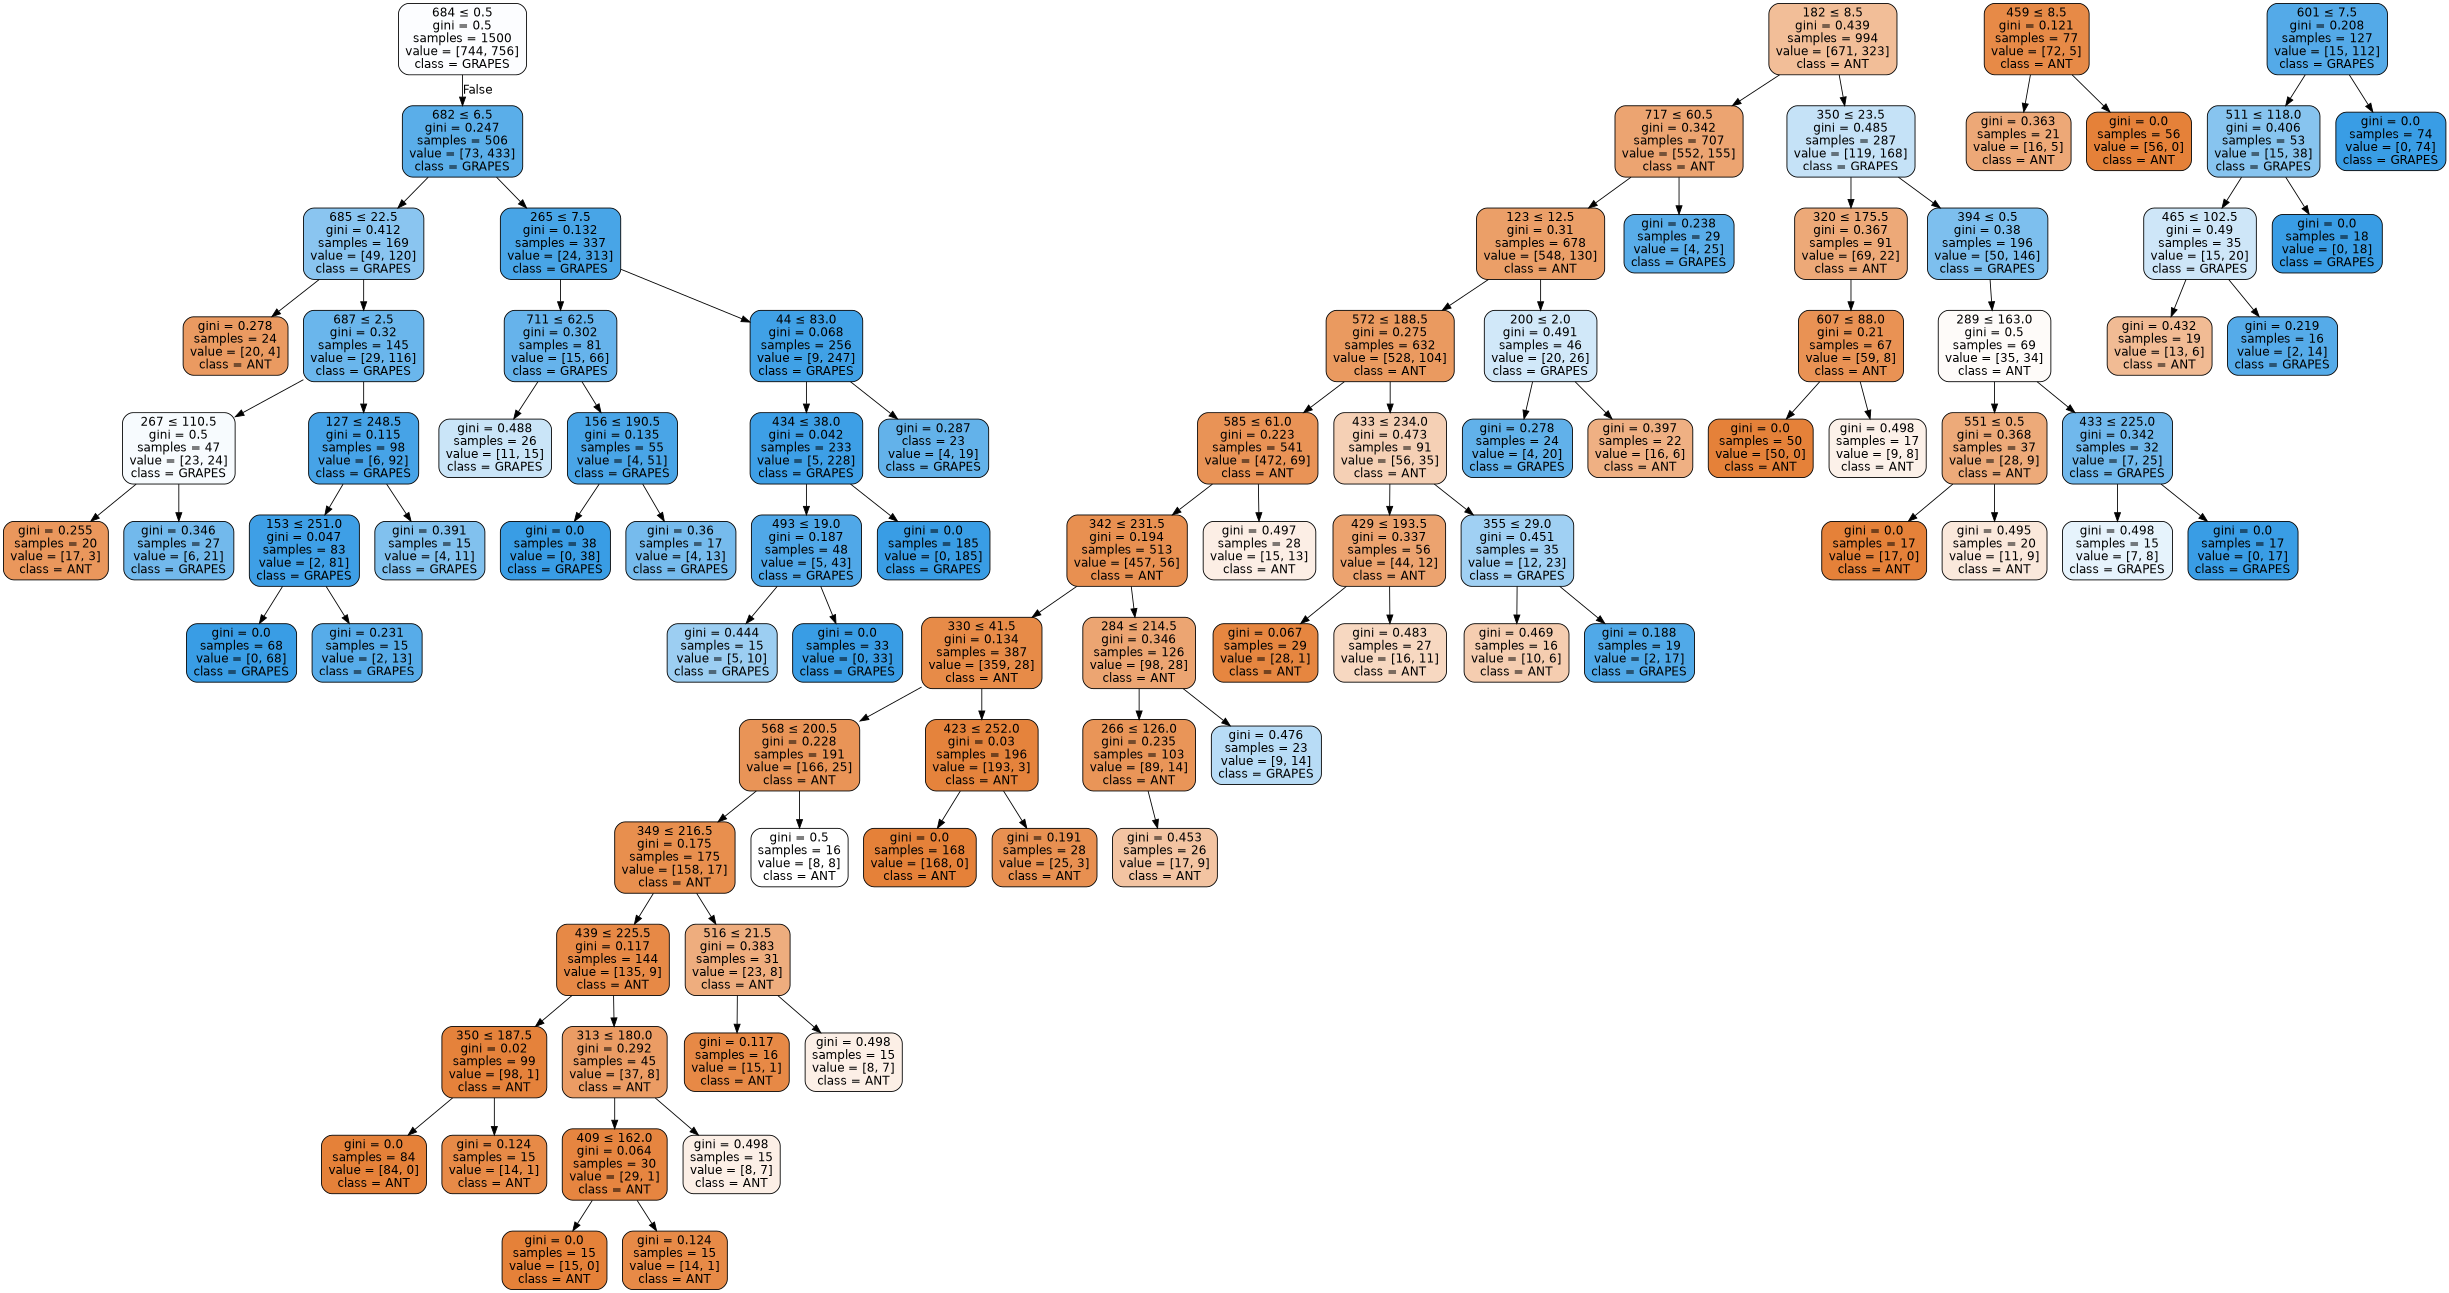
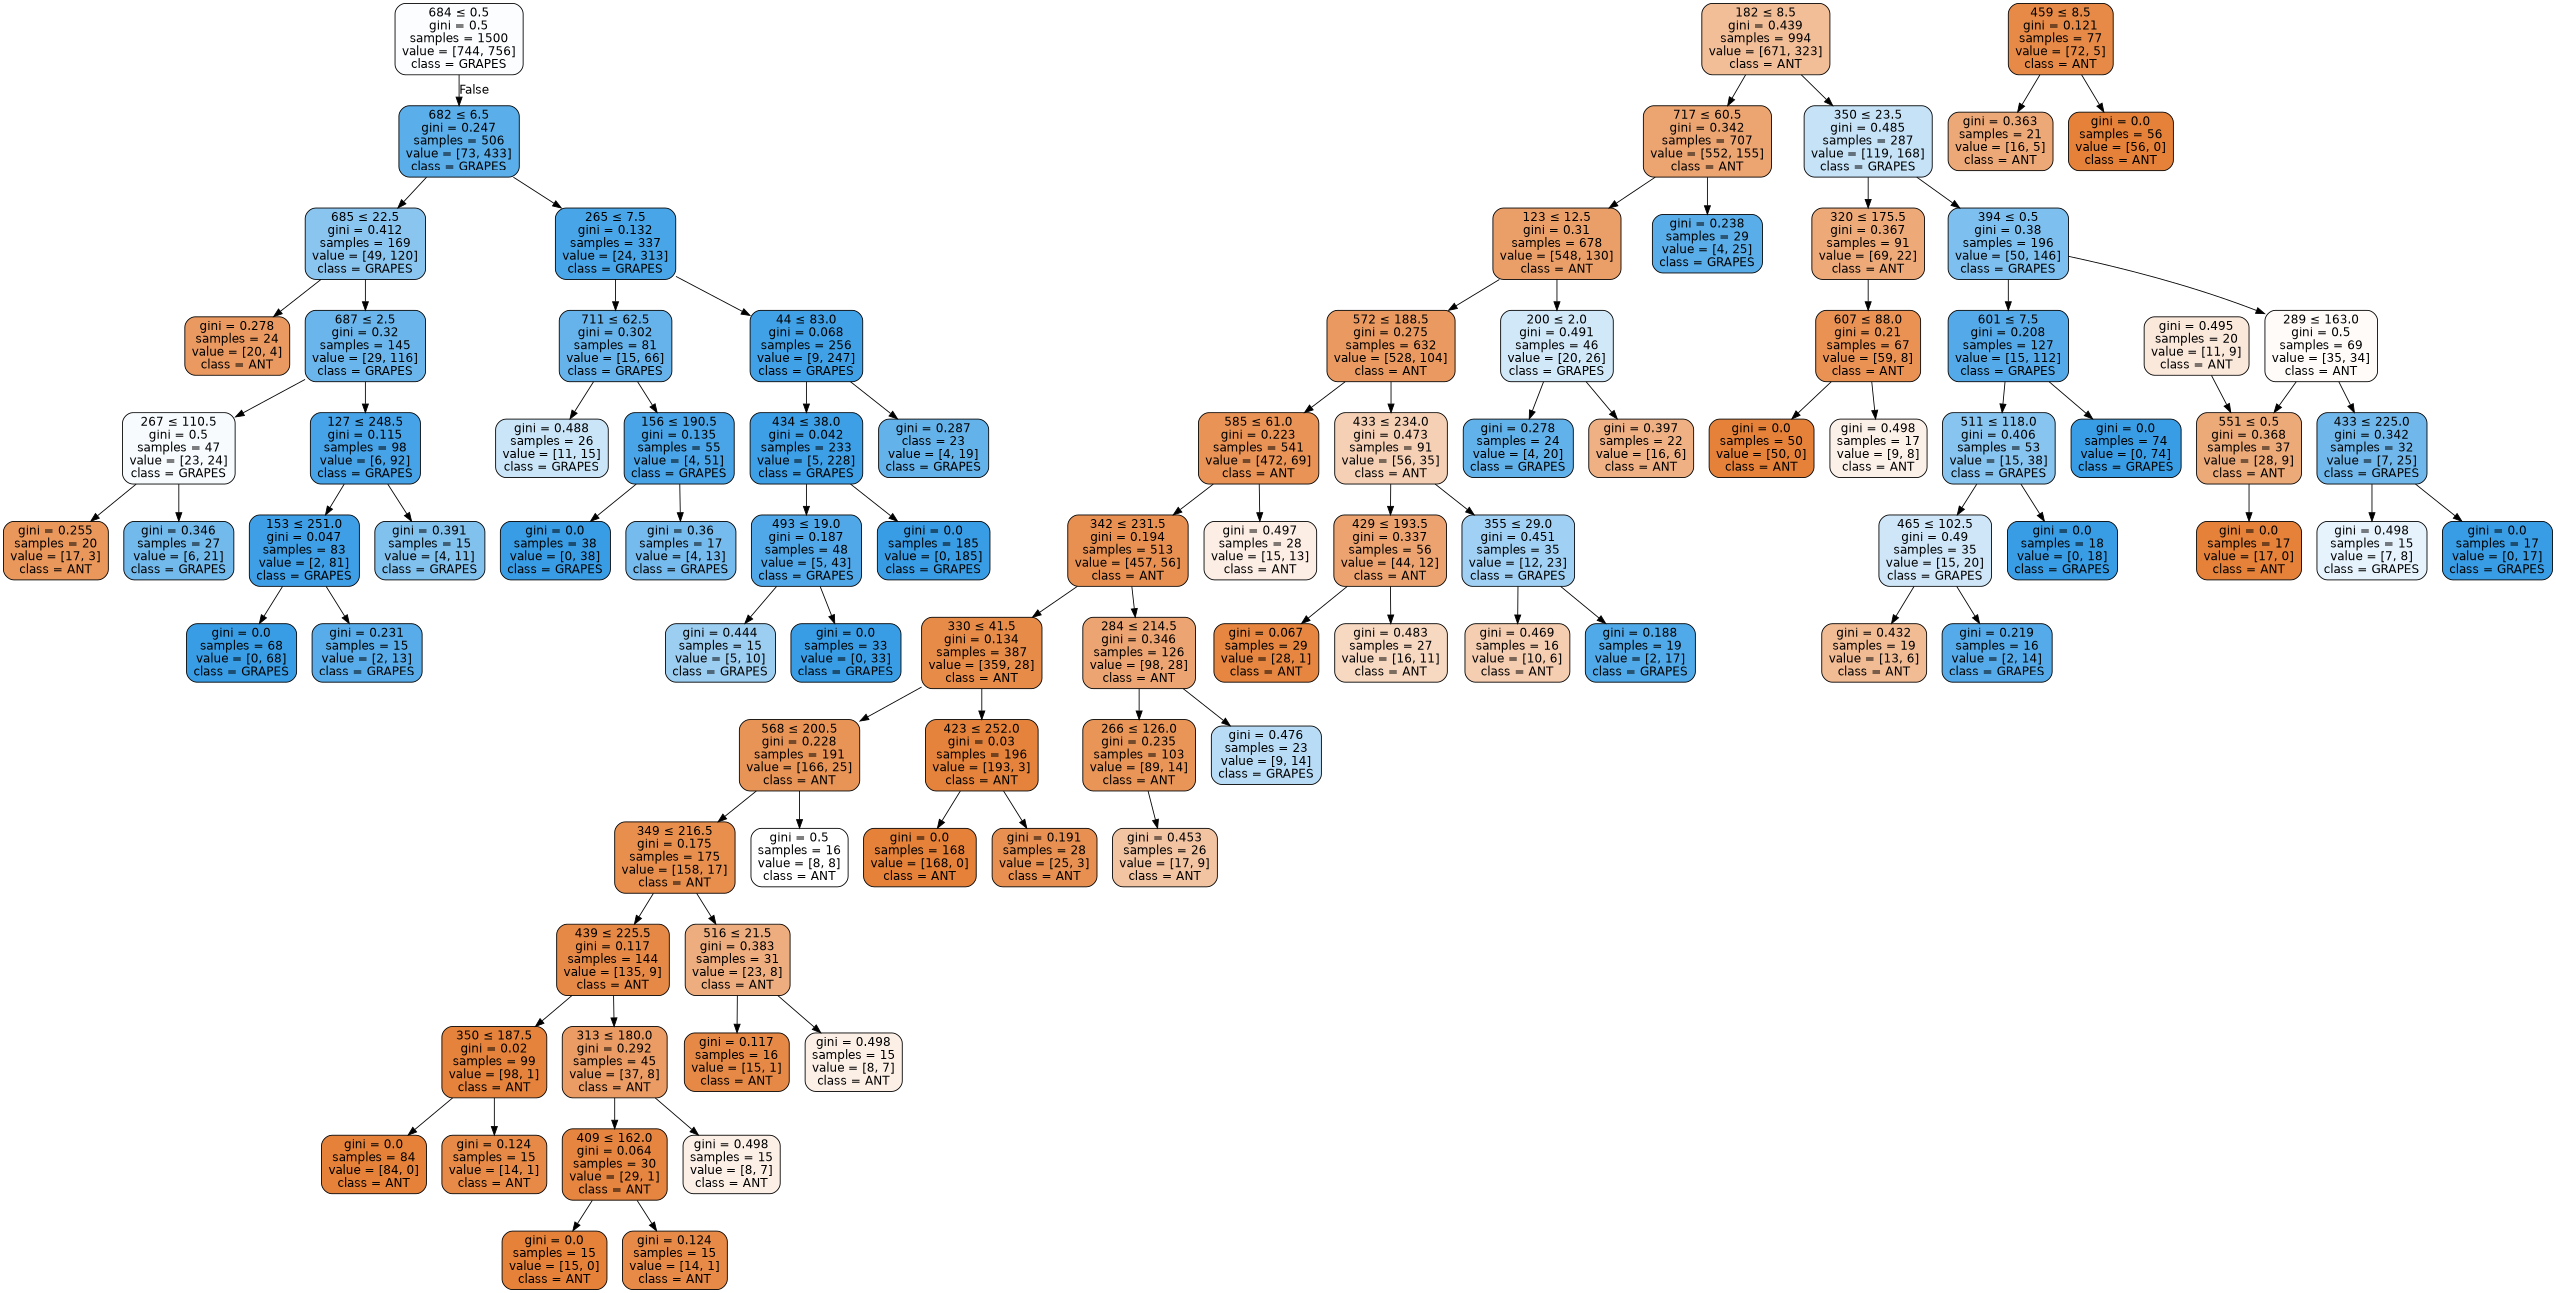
none -> (2008, 291)
(1995, 498) -> (2219, 390)
